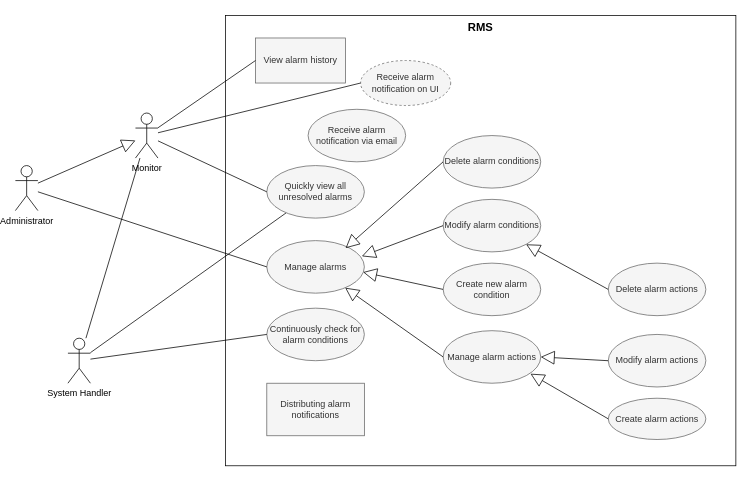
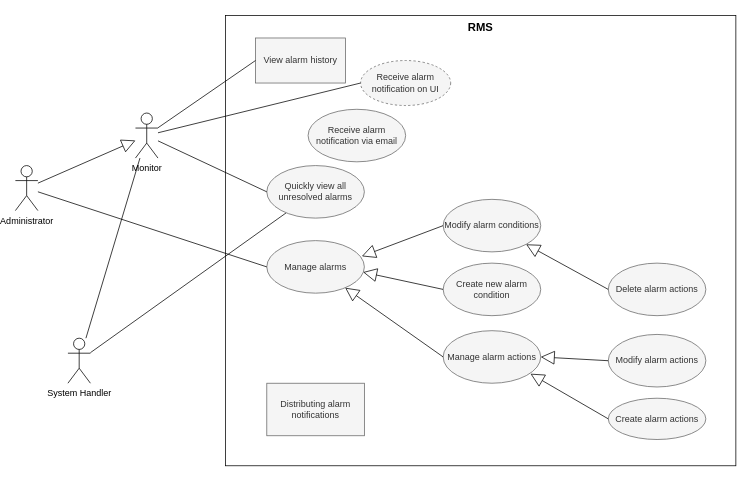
(492, 162) -> none
(399, 200) -> none
(315, 334) -> none
(178, 347) -> none
